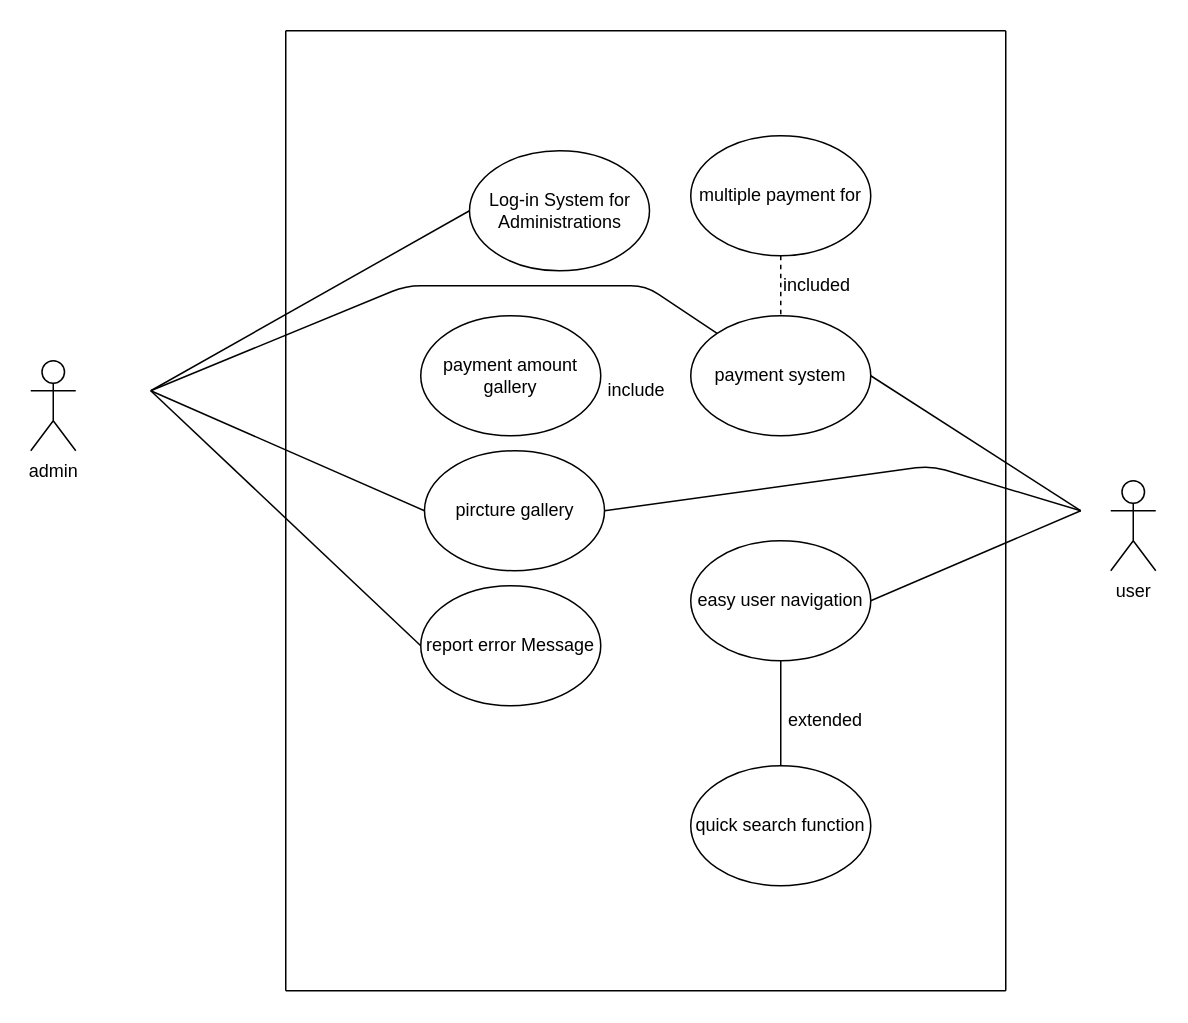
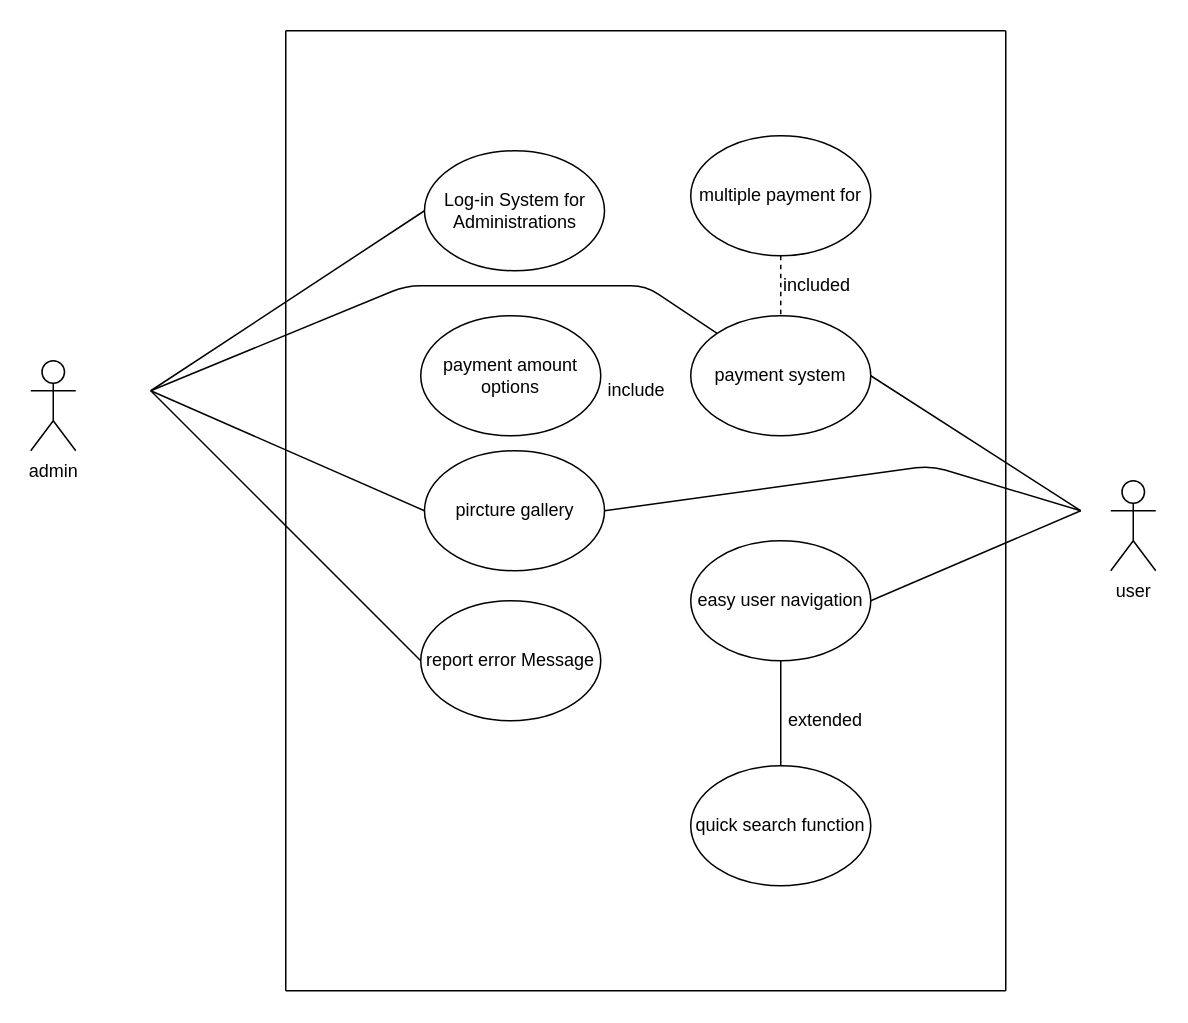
(560, 211) -> (515, 211)
(511, 376) -> (511, 376)
(511, 646) -> (511, 661)
